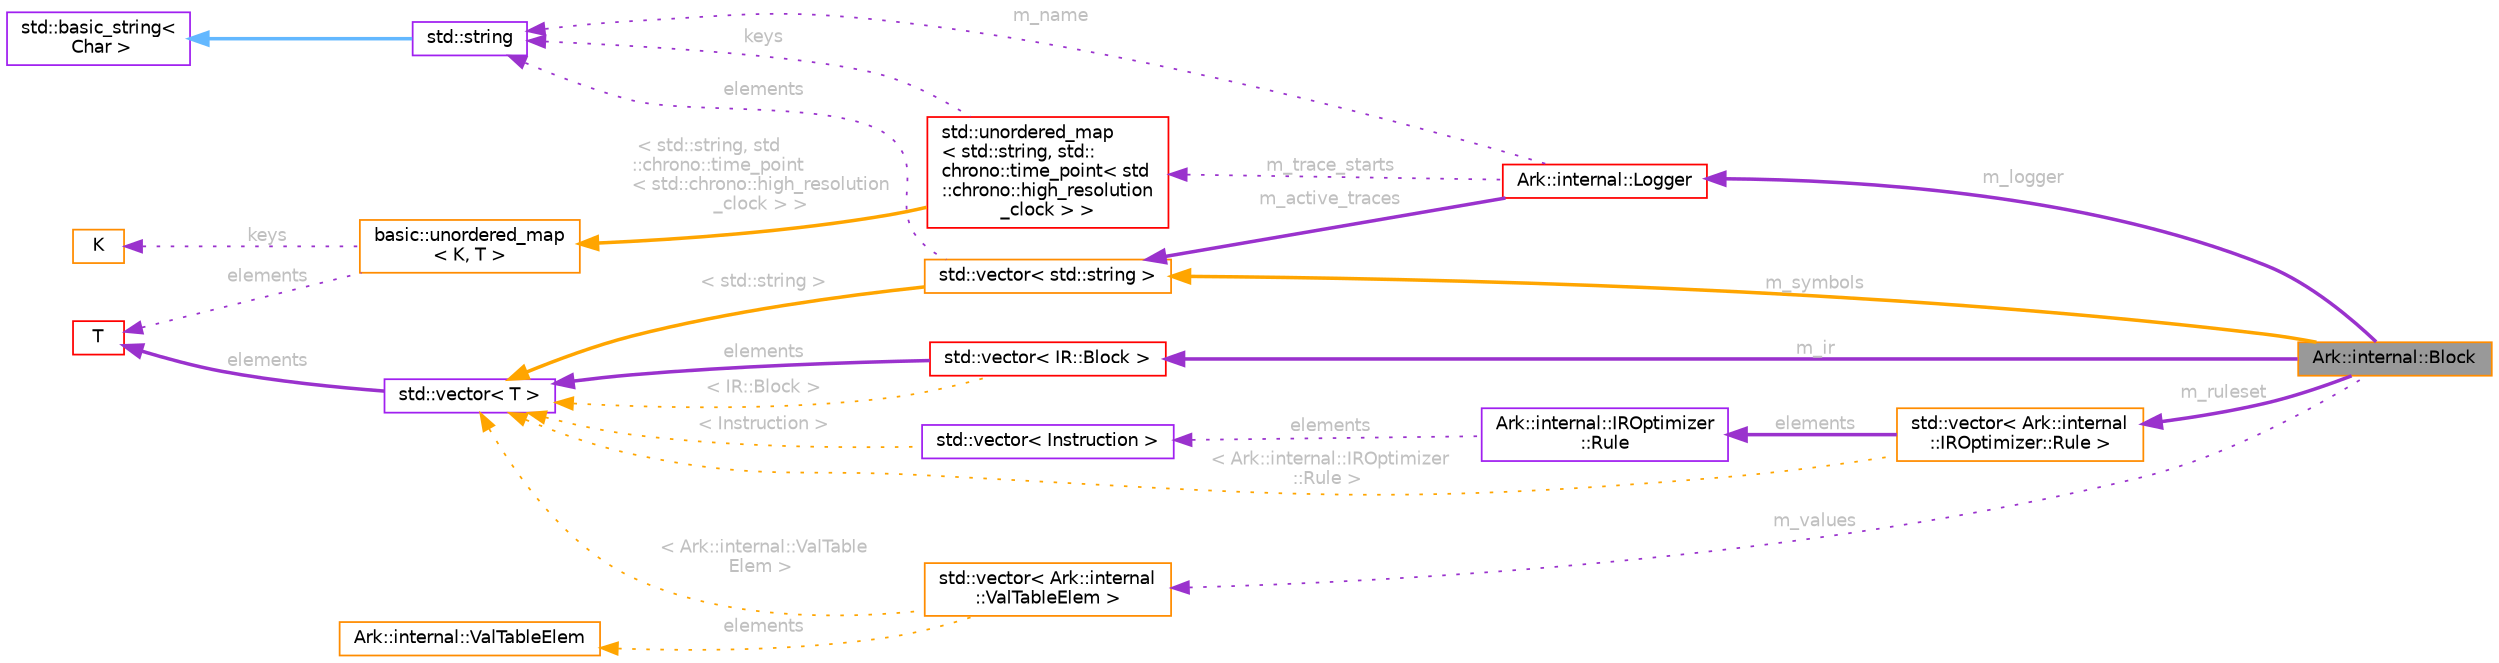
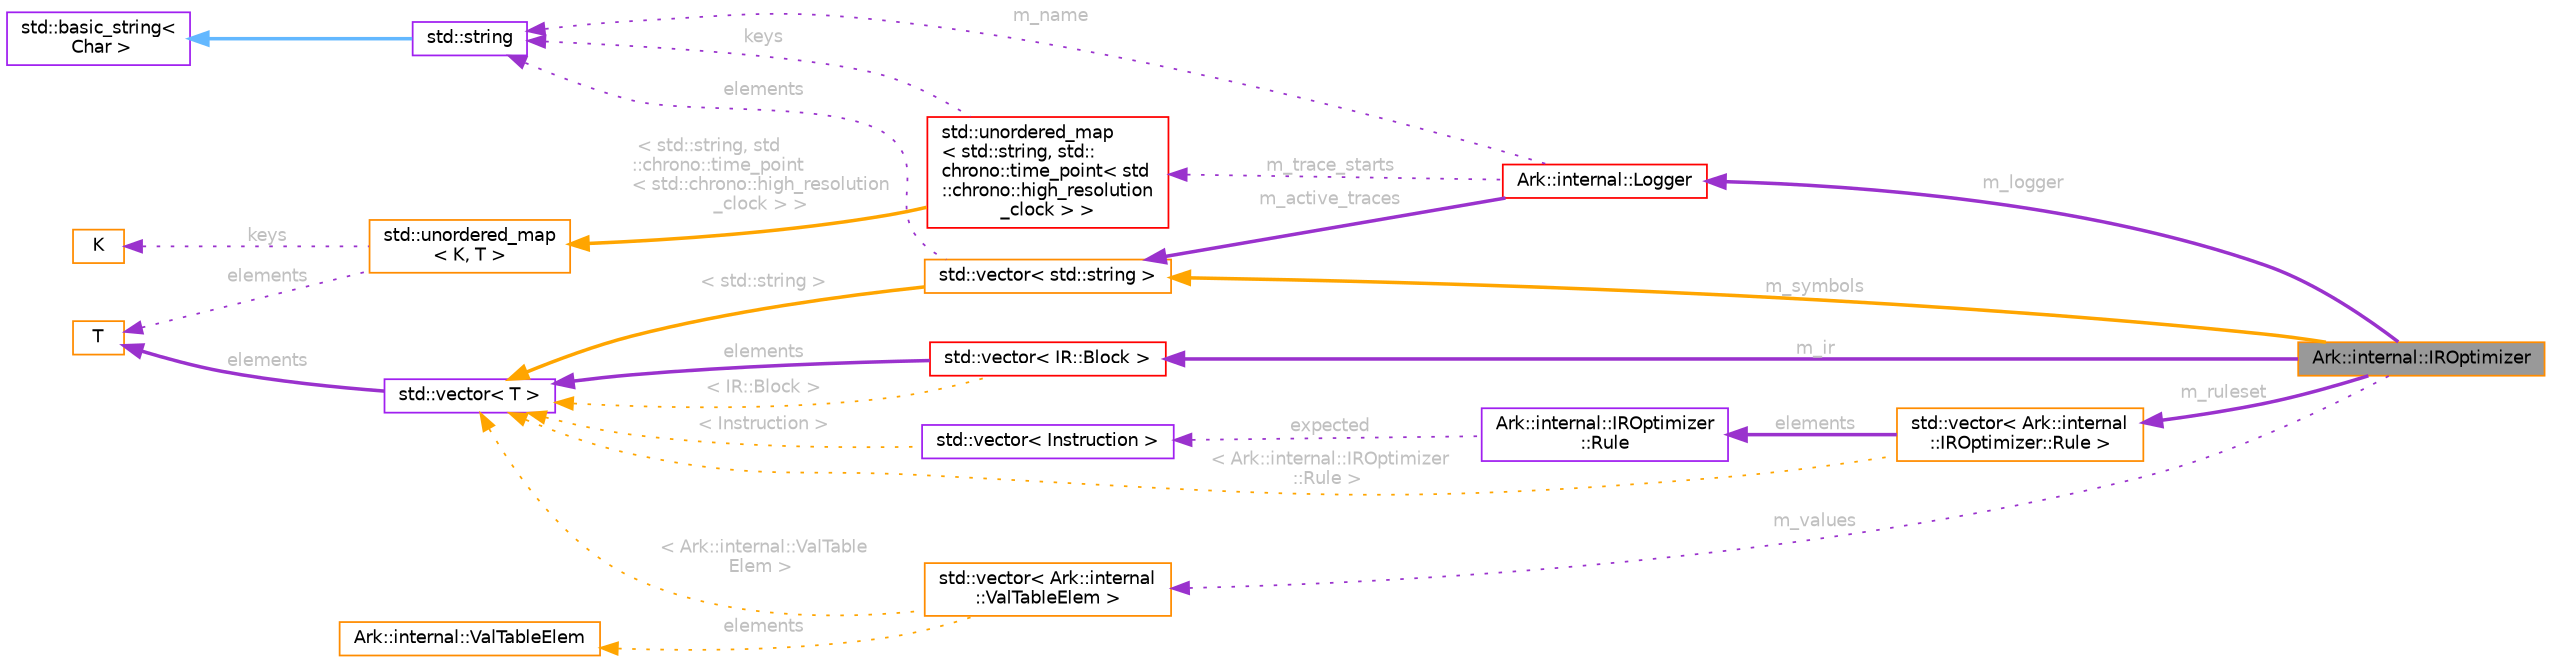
(470, 246) -> (470, 246)
(99, 338) -> (99, 338)
(2395, 359) -> (2421, 359)
(1328, 427) -> (1328, 427)
